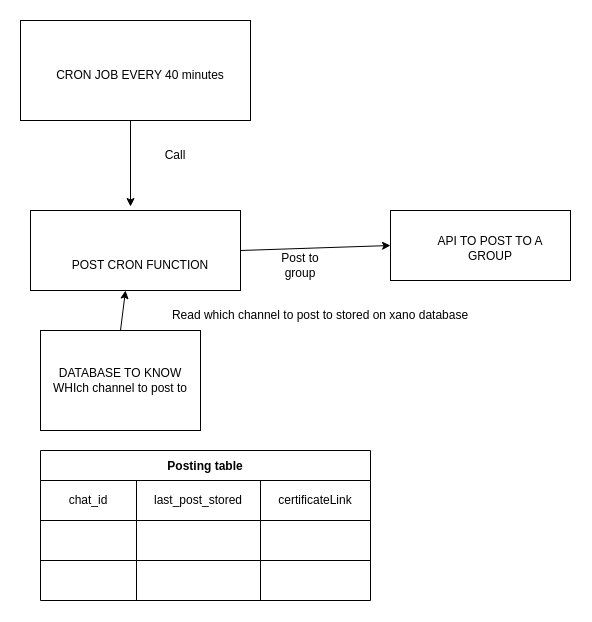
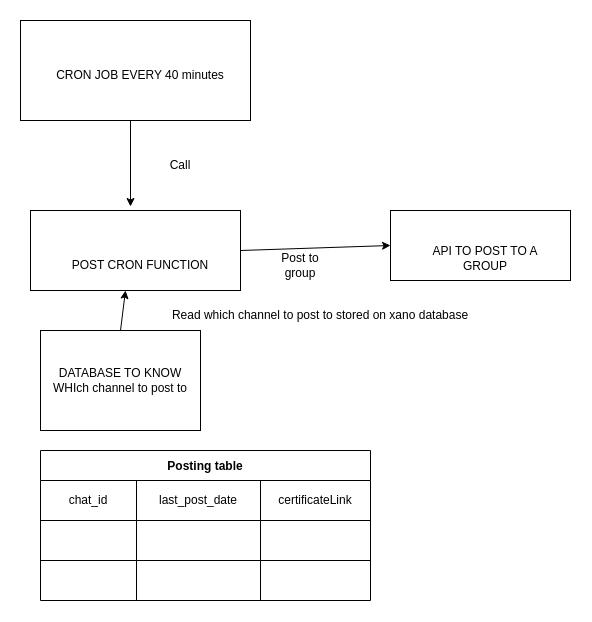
(176, 156) -> (181, 166)
(491, 248) -> (486, 258)
(199, 501) -> (199, 501)
